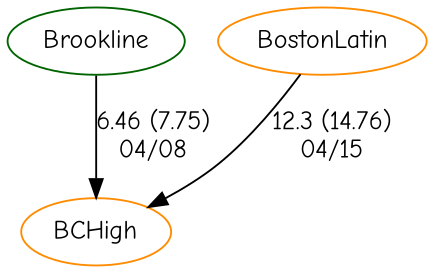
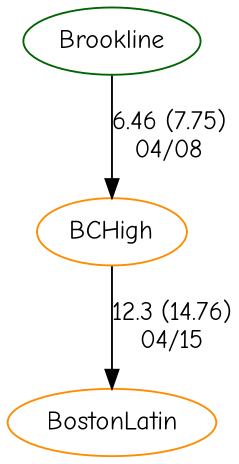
(240, 144) -> (112, 318)
